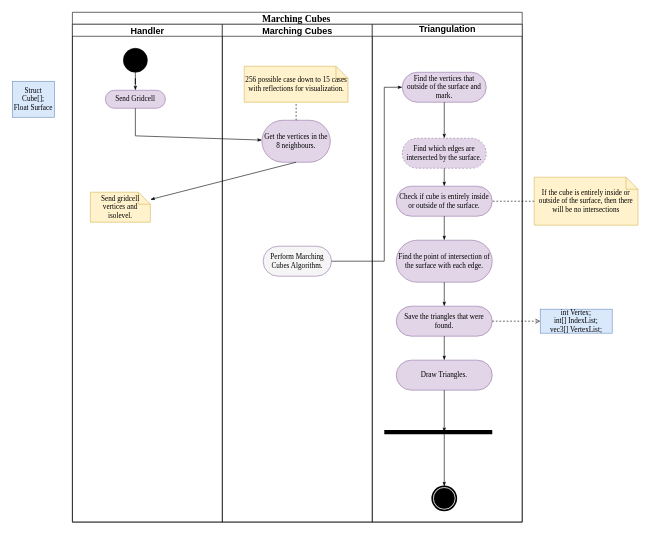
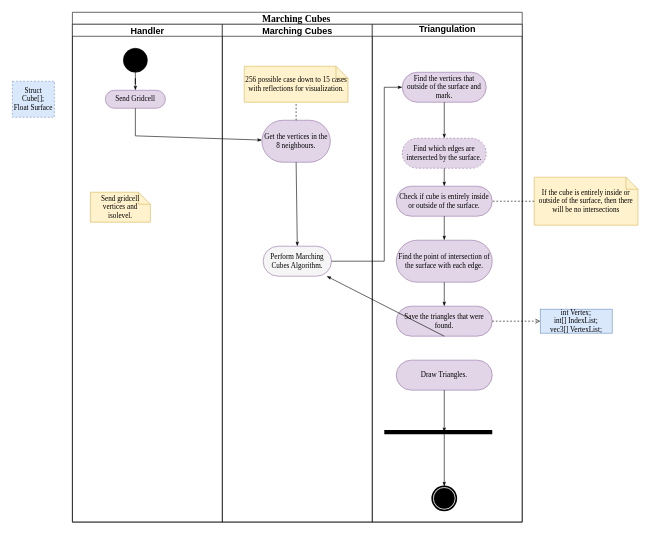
(33, 99) -> (33, 99)
(224, 181) -> (296, 190)
(444, 355) -> (366, 297)
